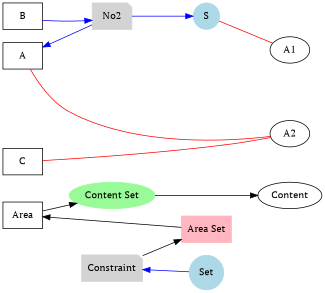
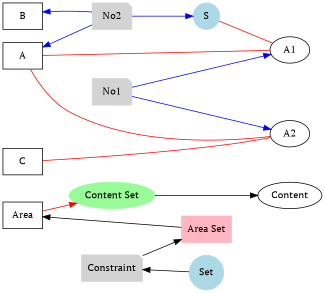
(64, 21) -> (71, 11)
none -> (156, 53)
none -> (112, 92)
(56, 208) -> (56, 208)
(170, 271) -> (170, 271)
